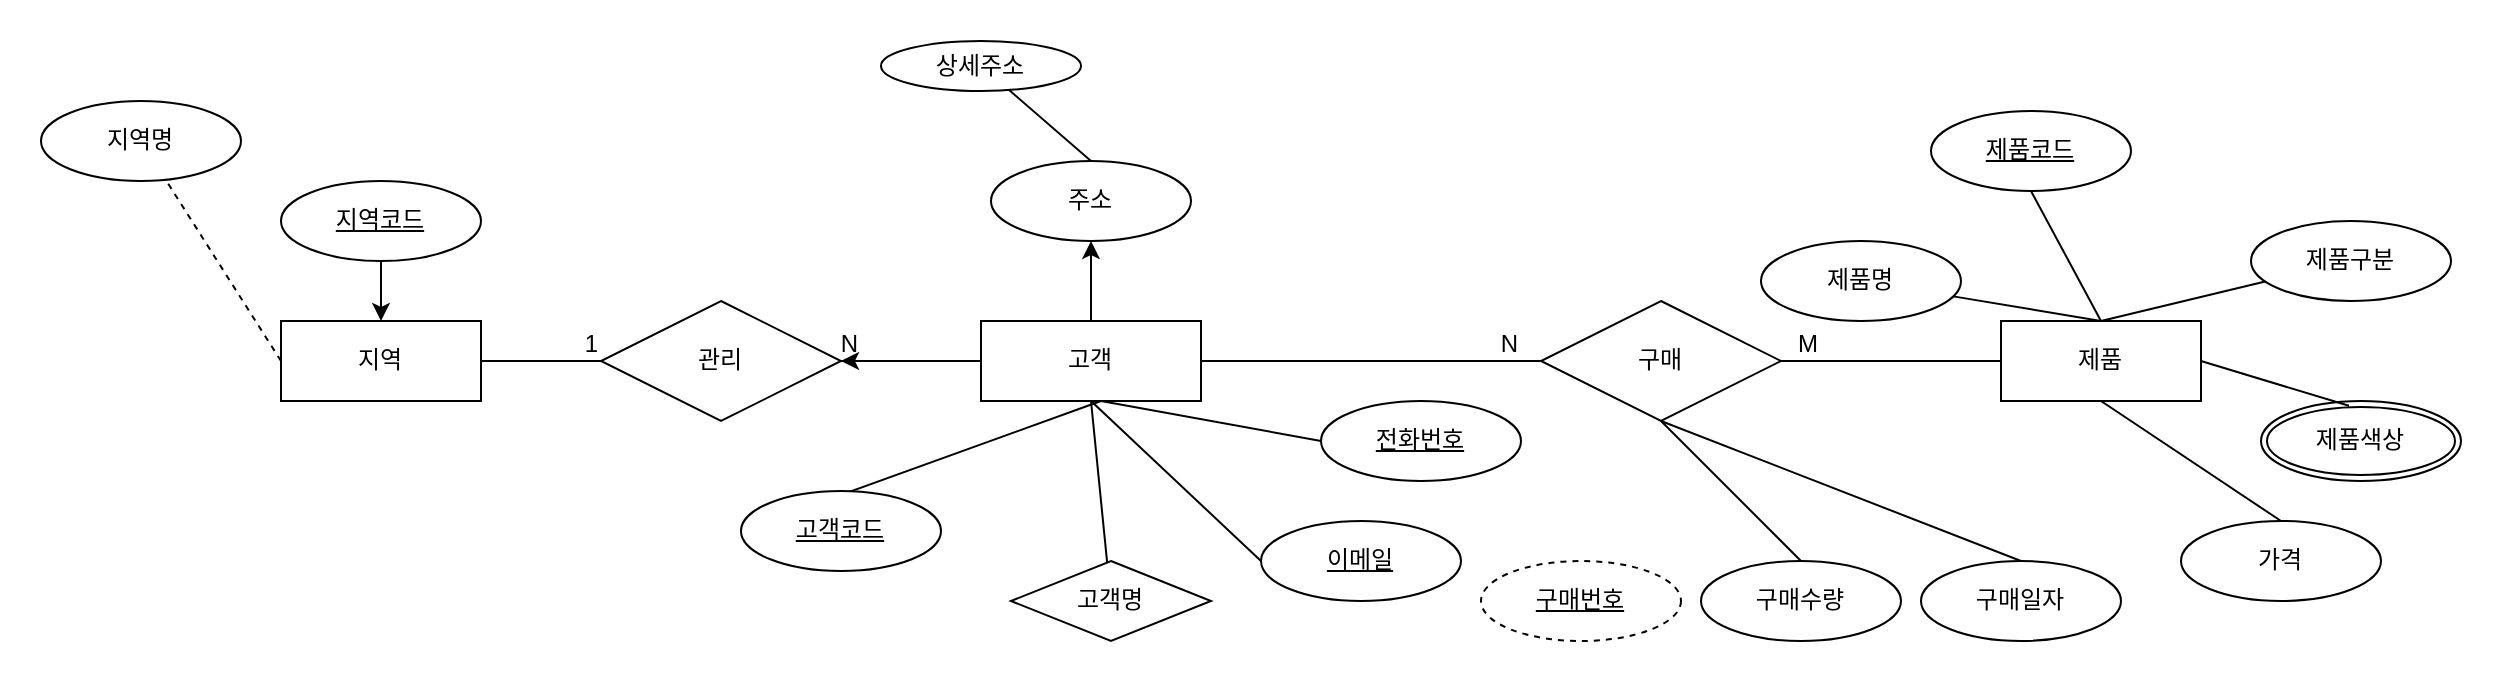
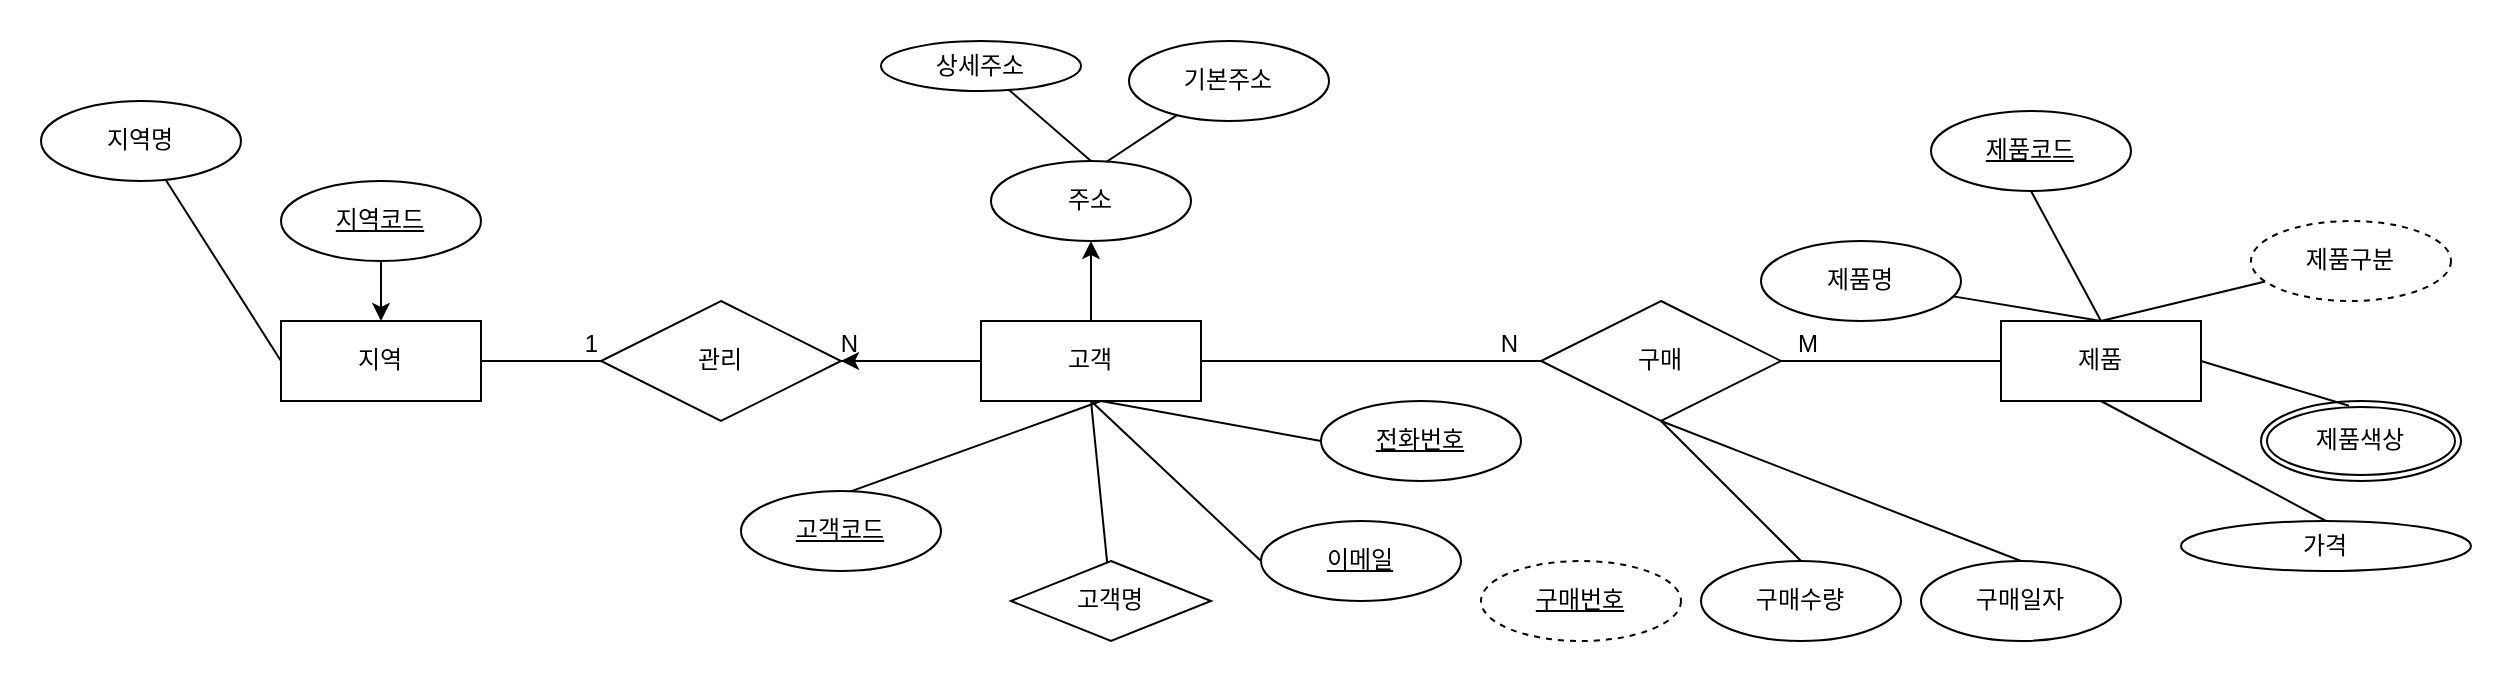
none -> (1229, 81)
none -> (1142, 139)
(2351, 261) -> (2351, 261)
(222, 269) -> (222, 269)
(2281, 561) -> (2326, 546)
